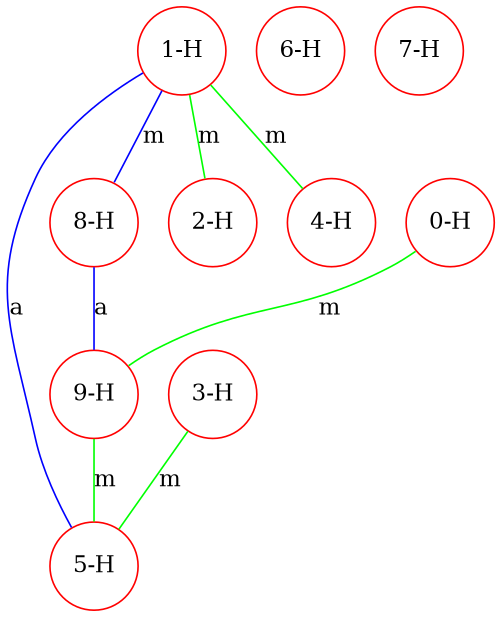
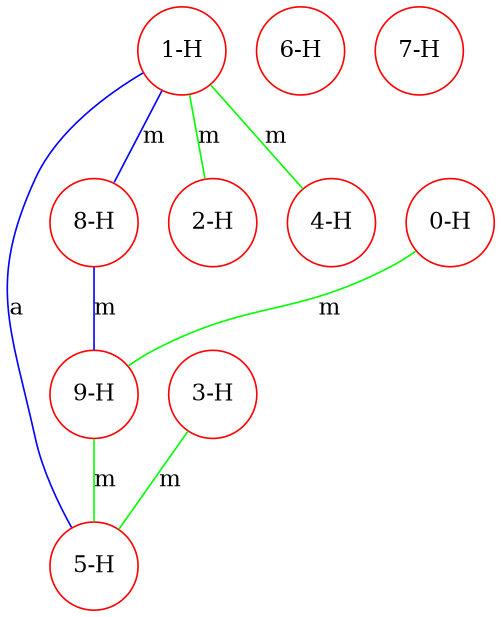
(101, 309) -> (105, 309)
